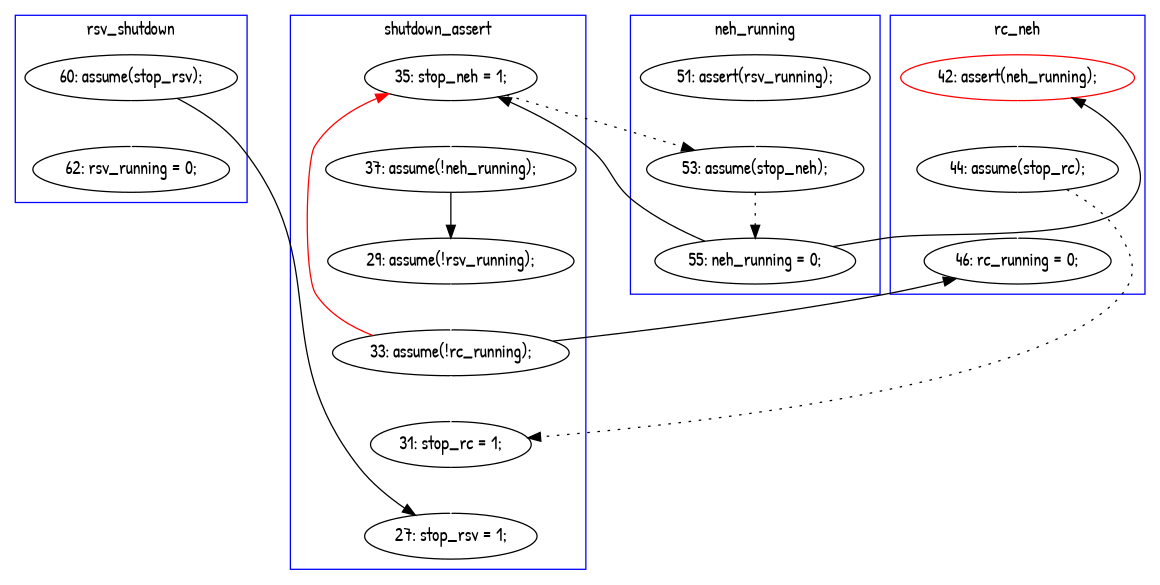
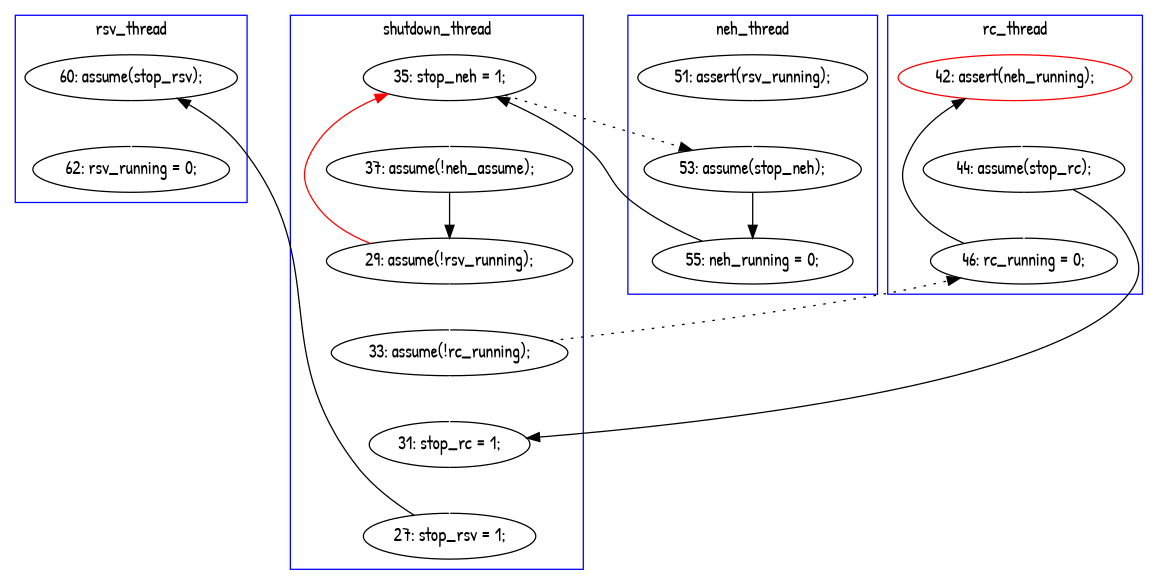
(131, 30) -> (131, 30)
(438, 30) -> (437, 30)
(755, 30) -> (753, 30)
(1018, 30) -> (1015, 30)
(451, 169) -> (450, 169)
(755, 209) -> (753, 209)
(307, 216) -> (305, 170)
(1046, 230) -> (903, 178)
(299, 297) -> (300, 310)
(749, 316) -> (750, 315)
(908, 385) -> (911, 385)
